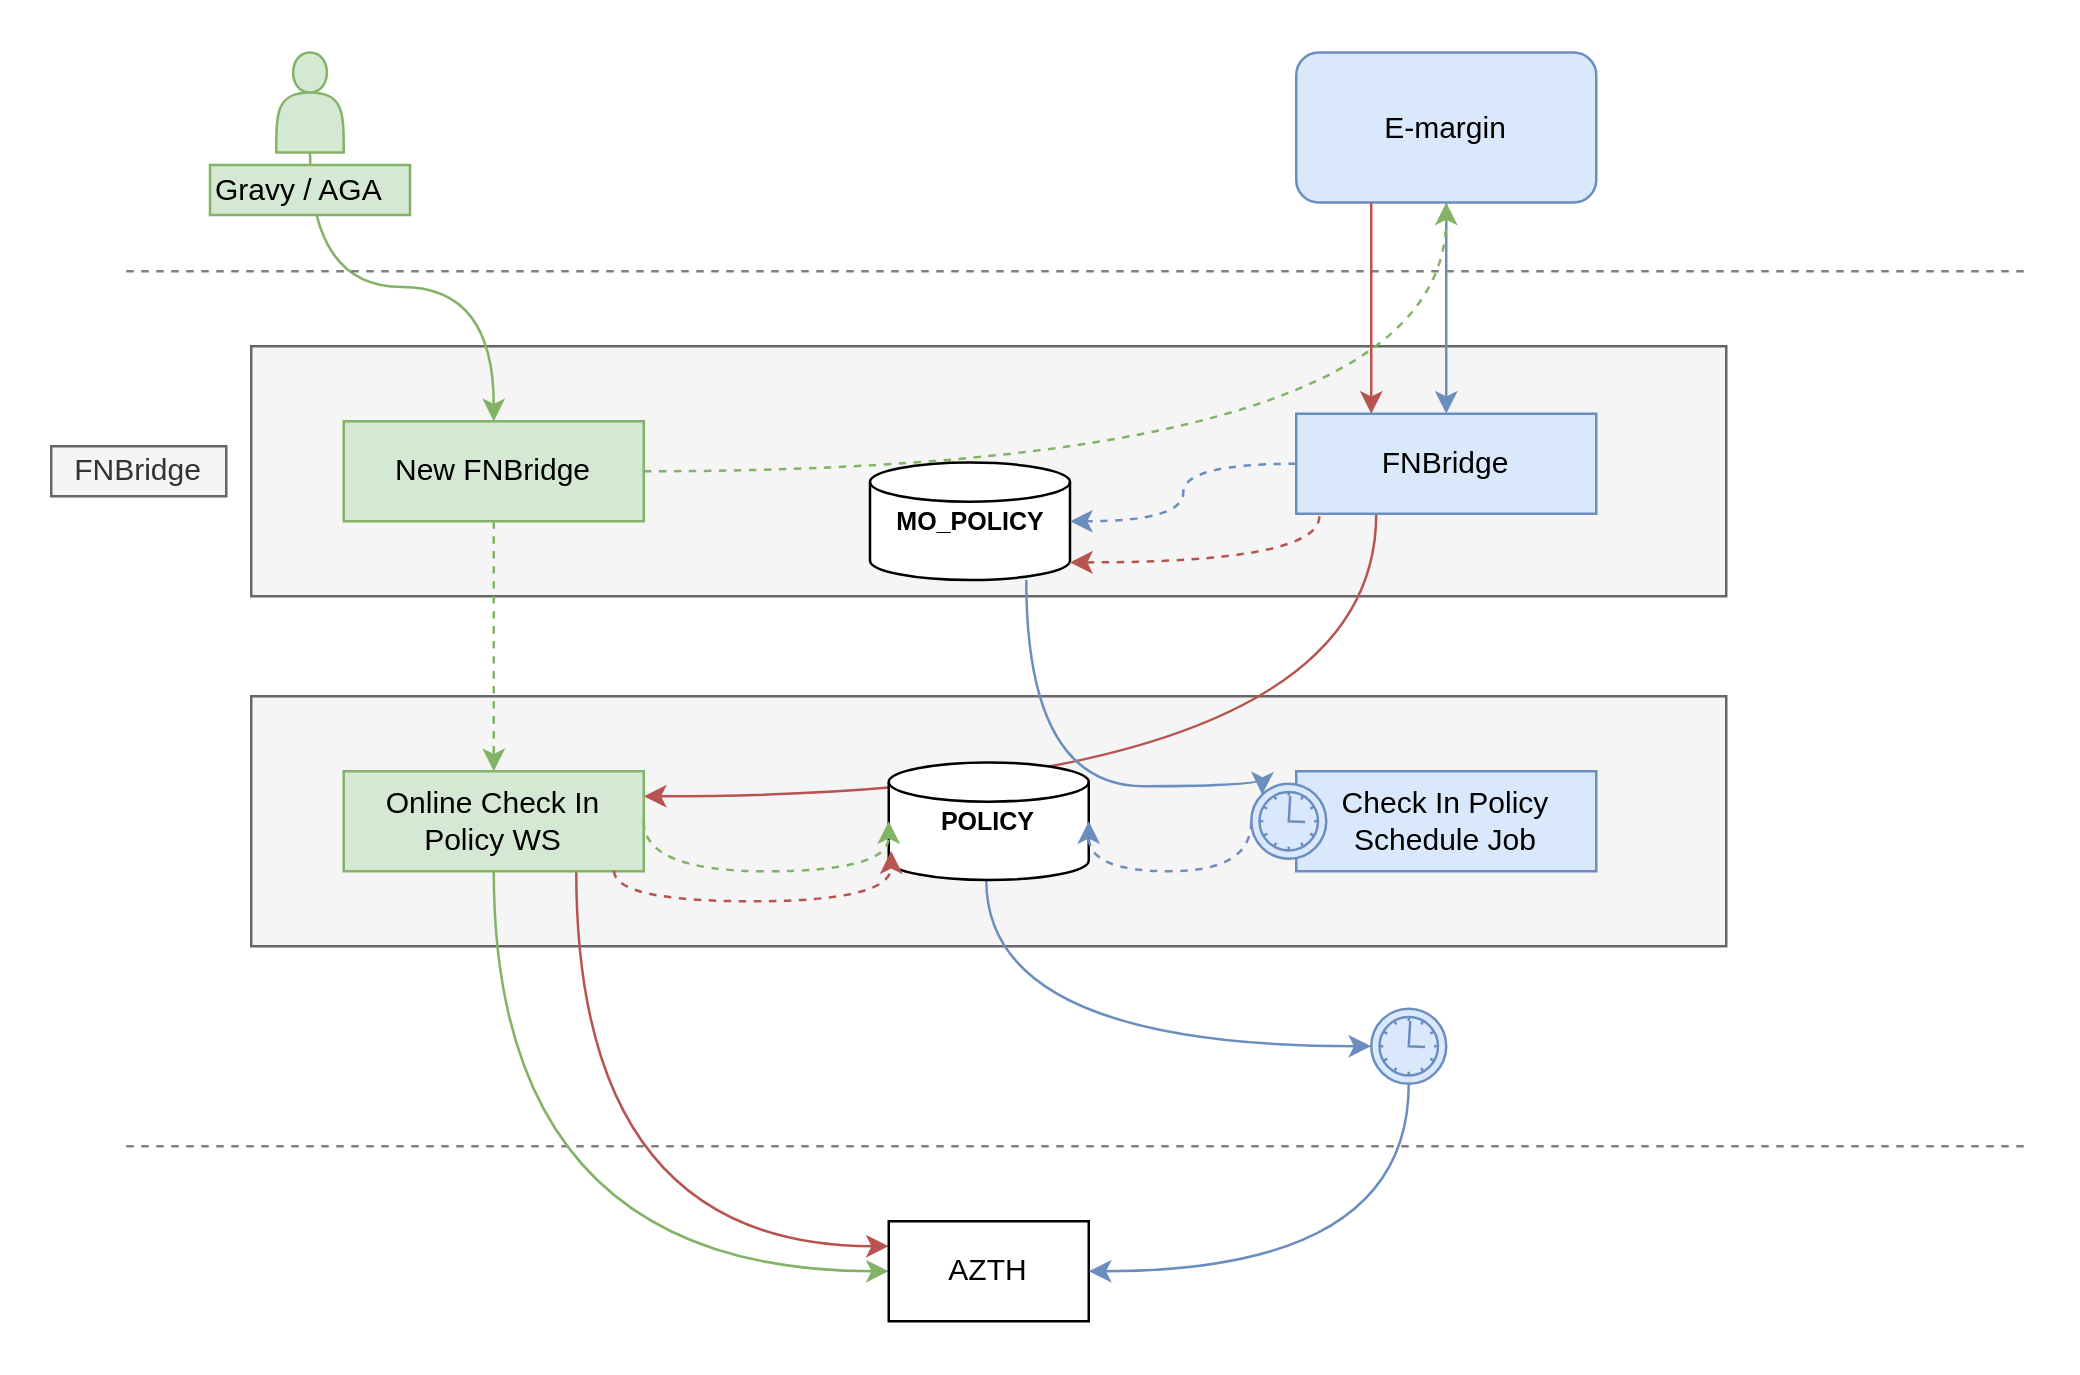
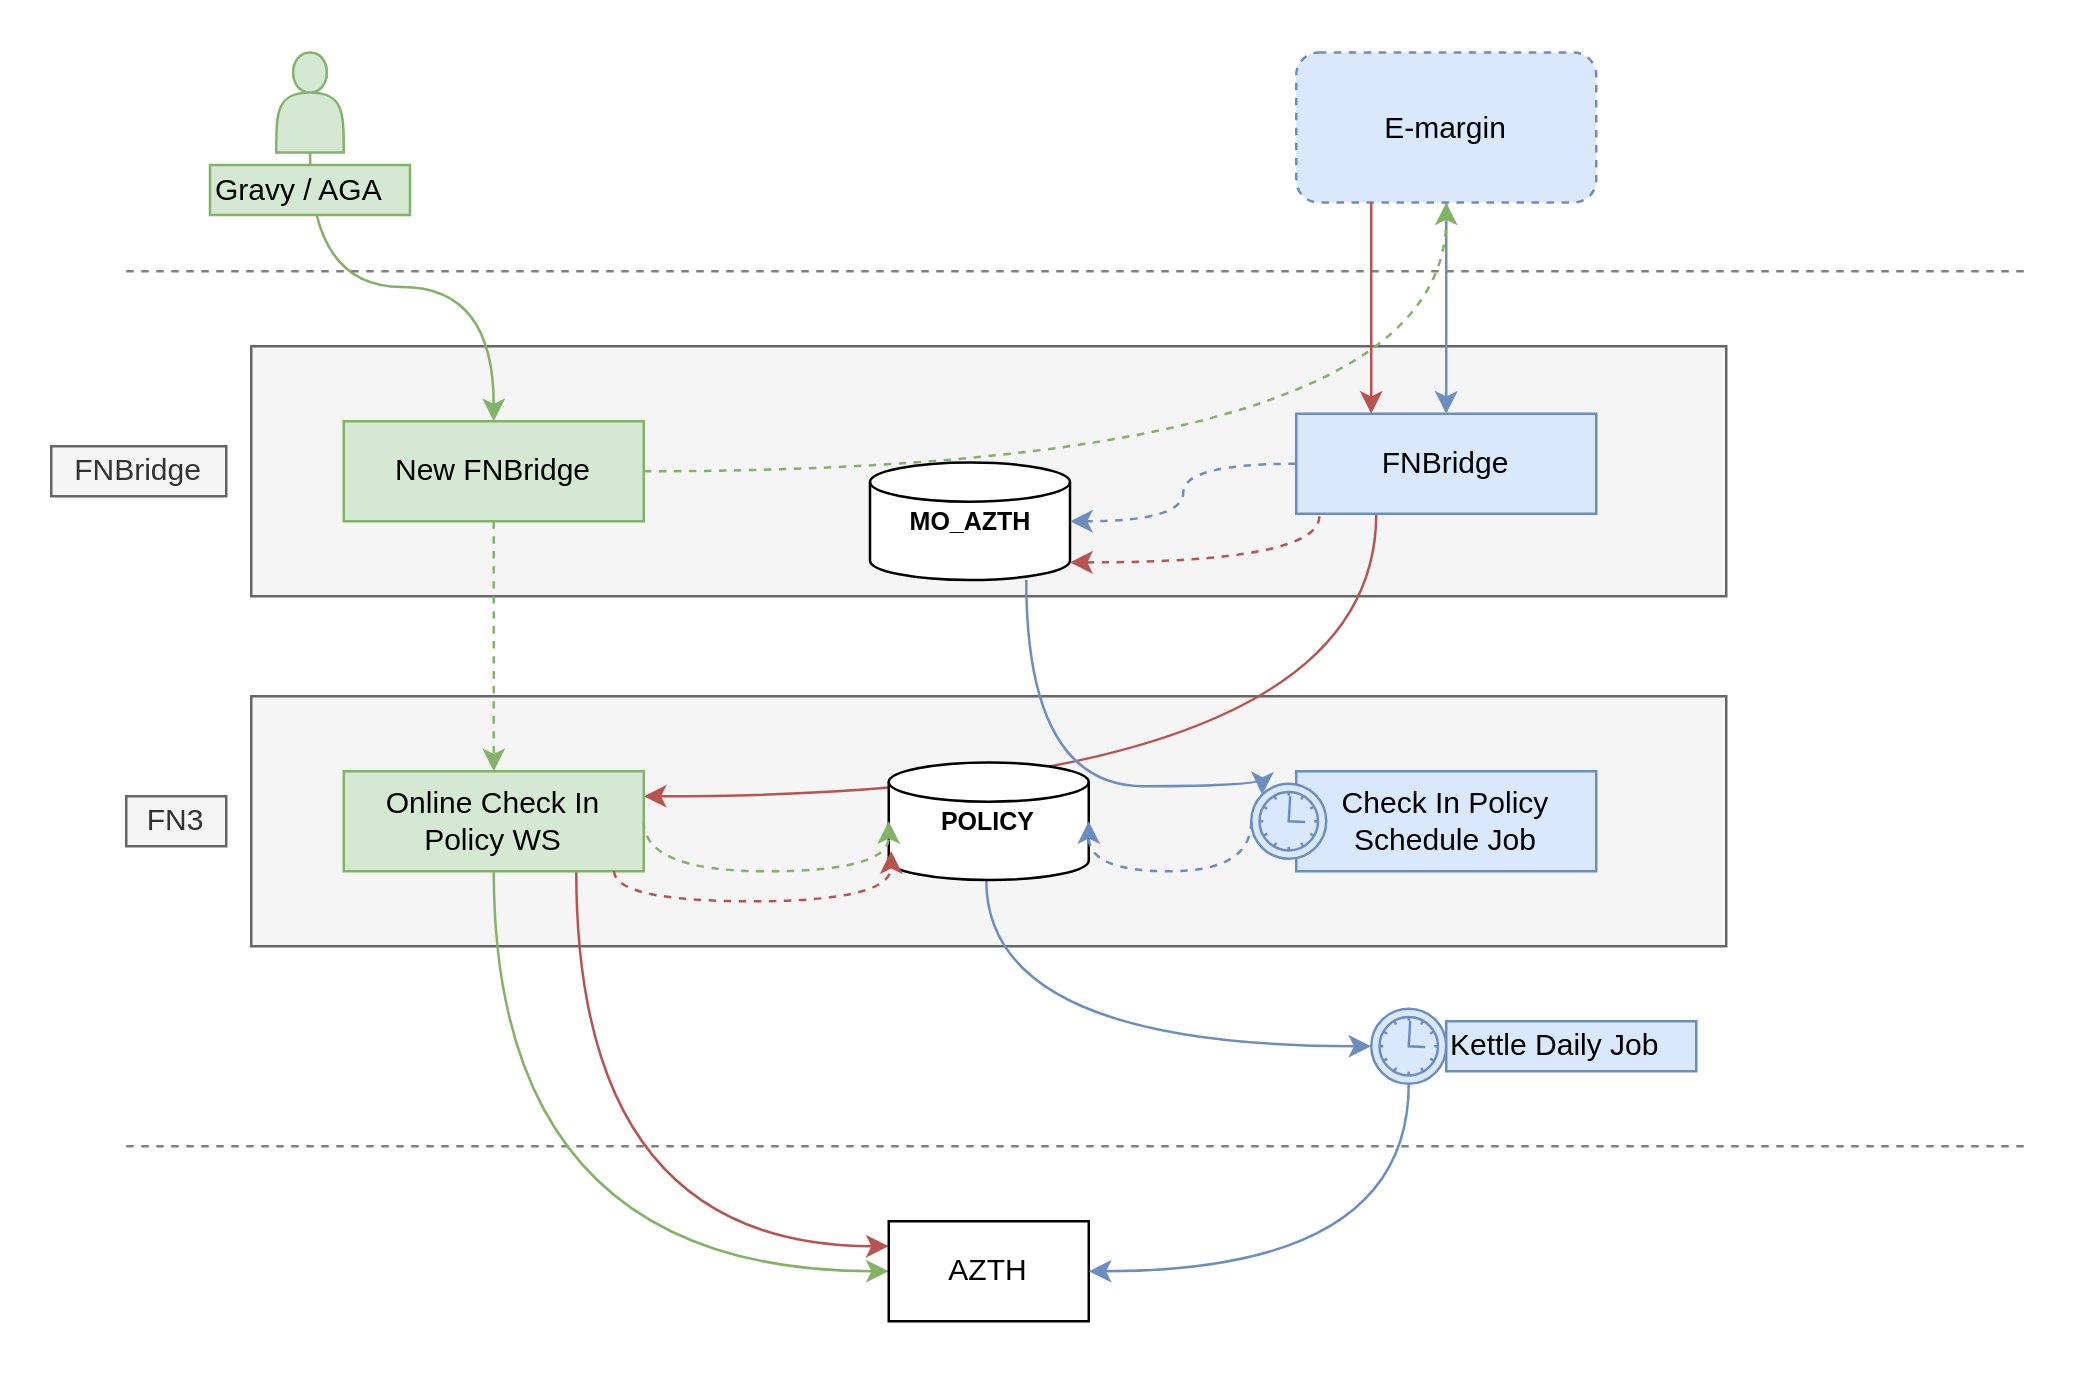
(1446, 128) -> (1446, 128)
(971, 521) -> (971, 521)
none -> (176, 821)
none -> (1571, 1046)
